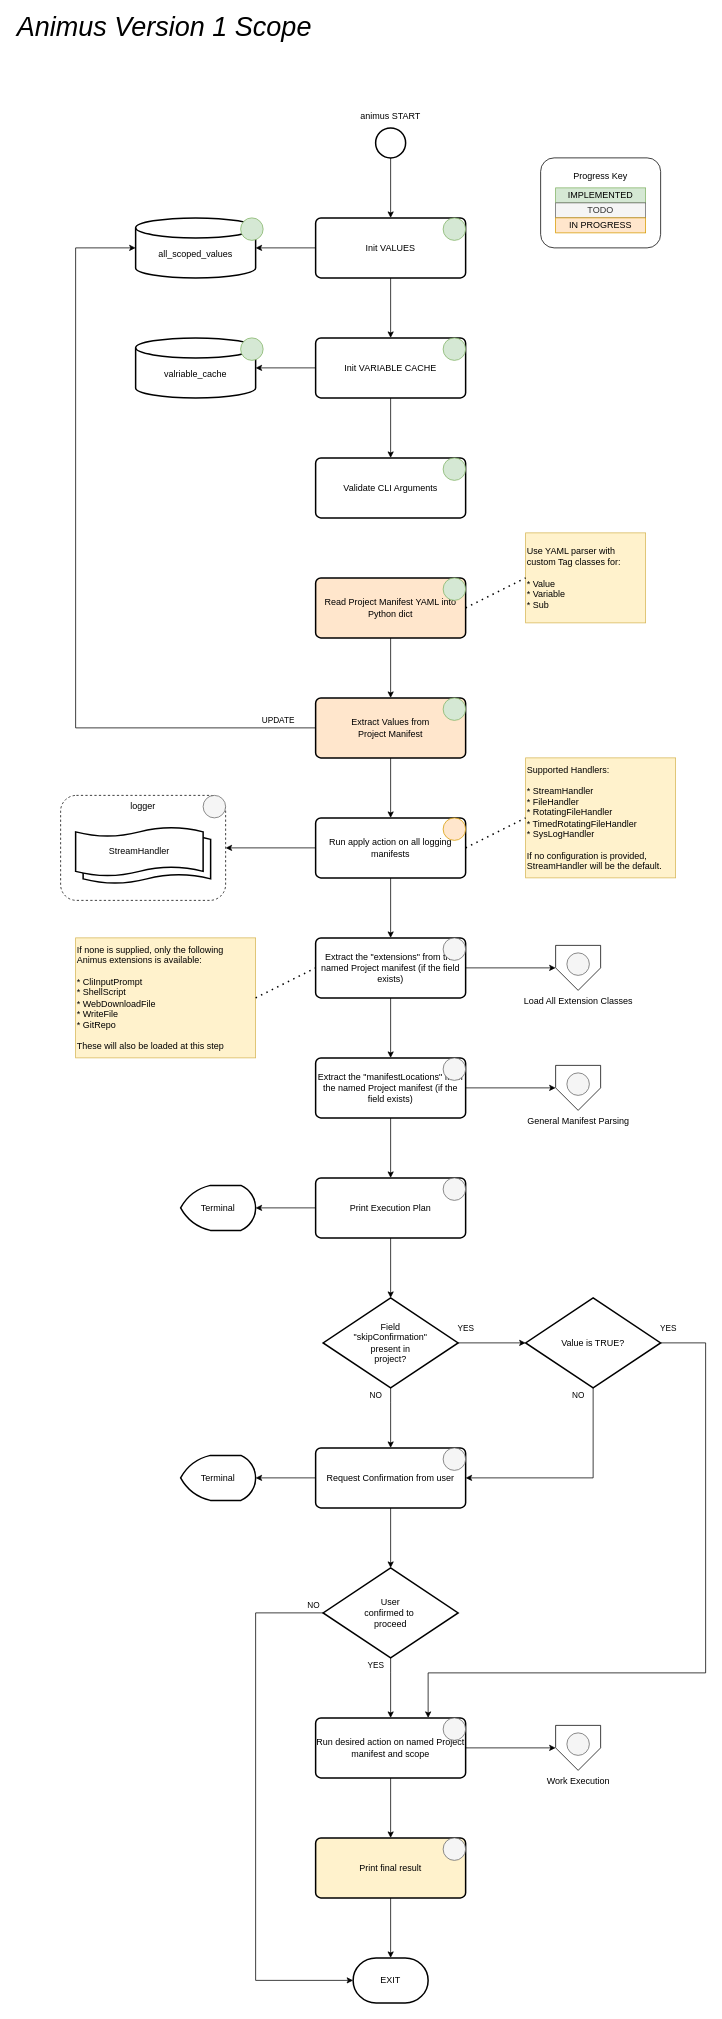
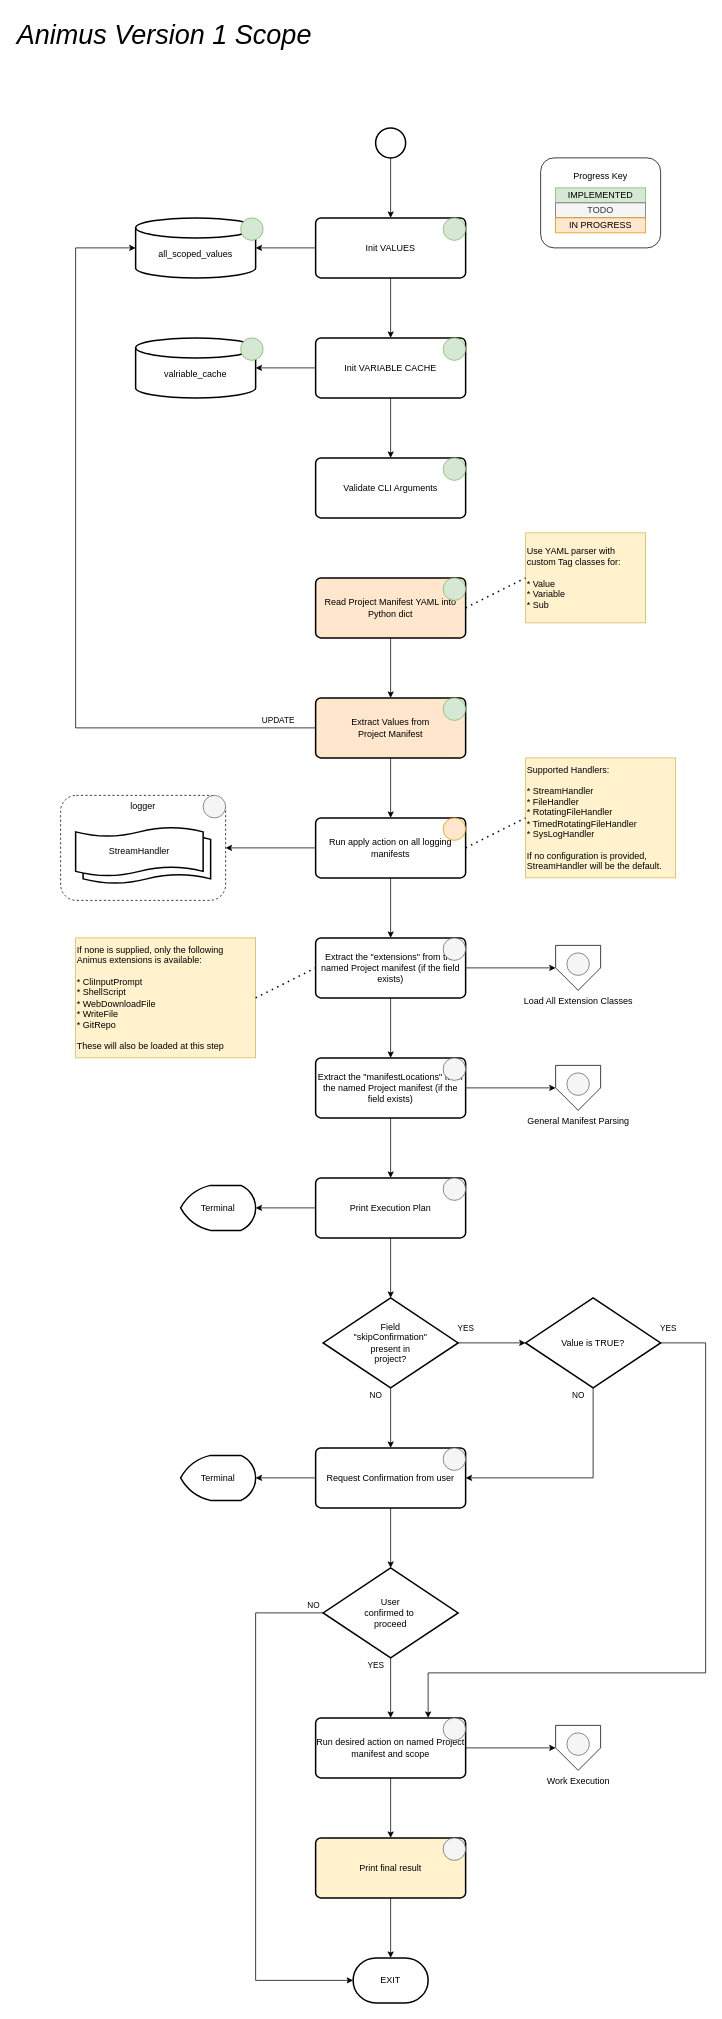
(227, 27) -> (227, 34)
(390, 117) -> none
